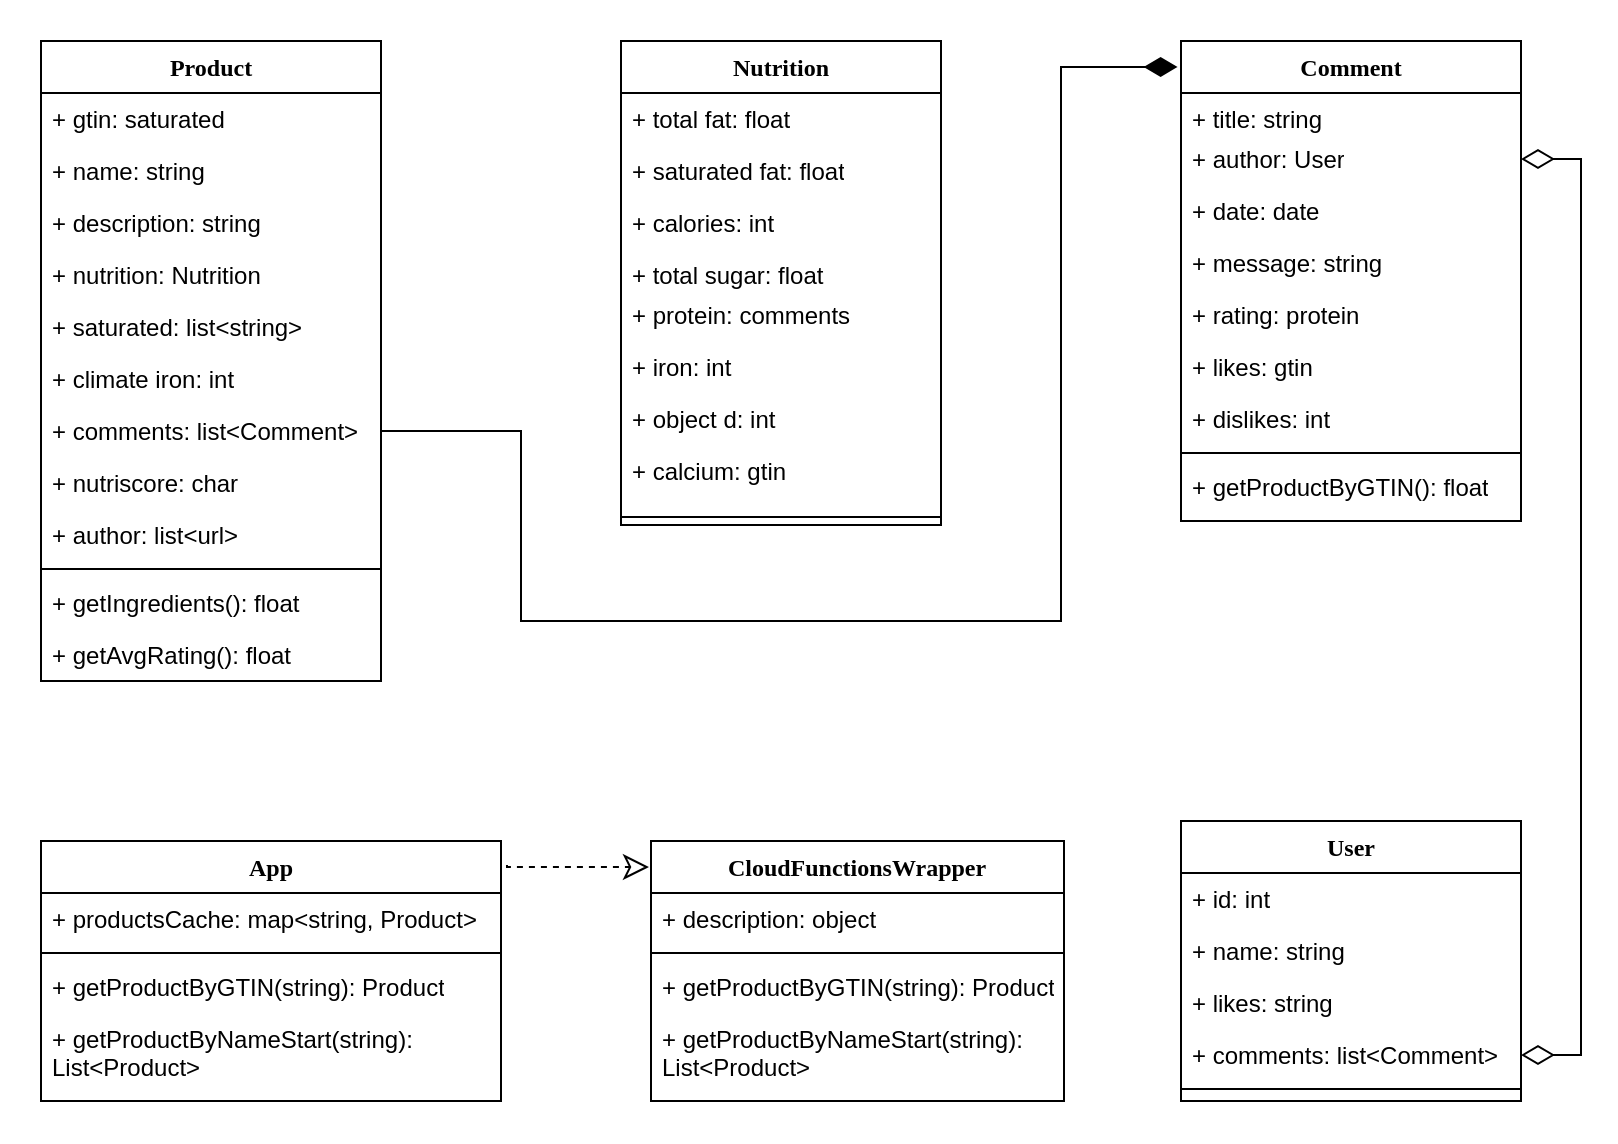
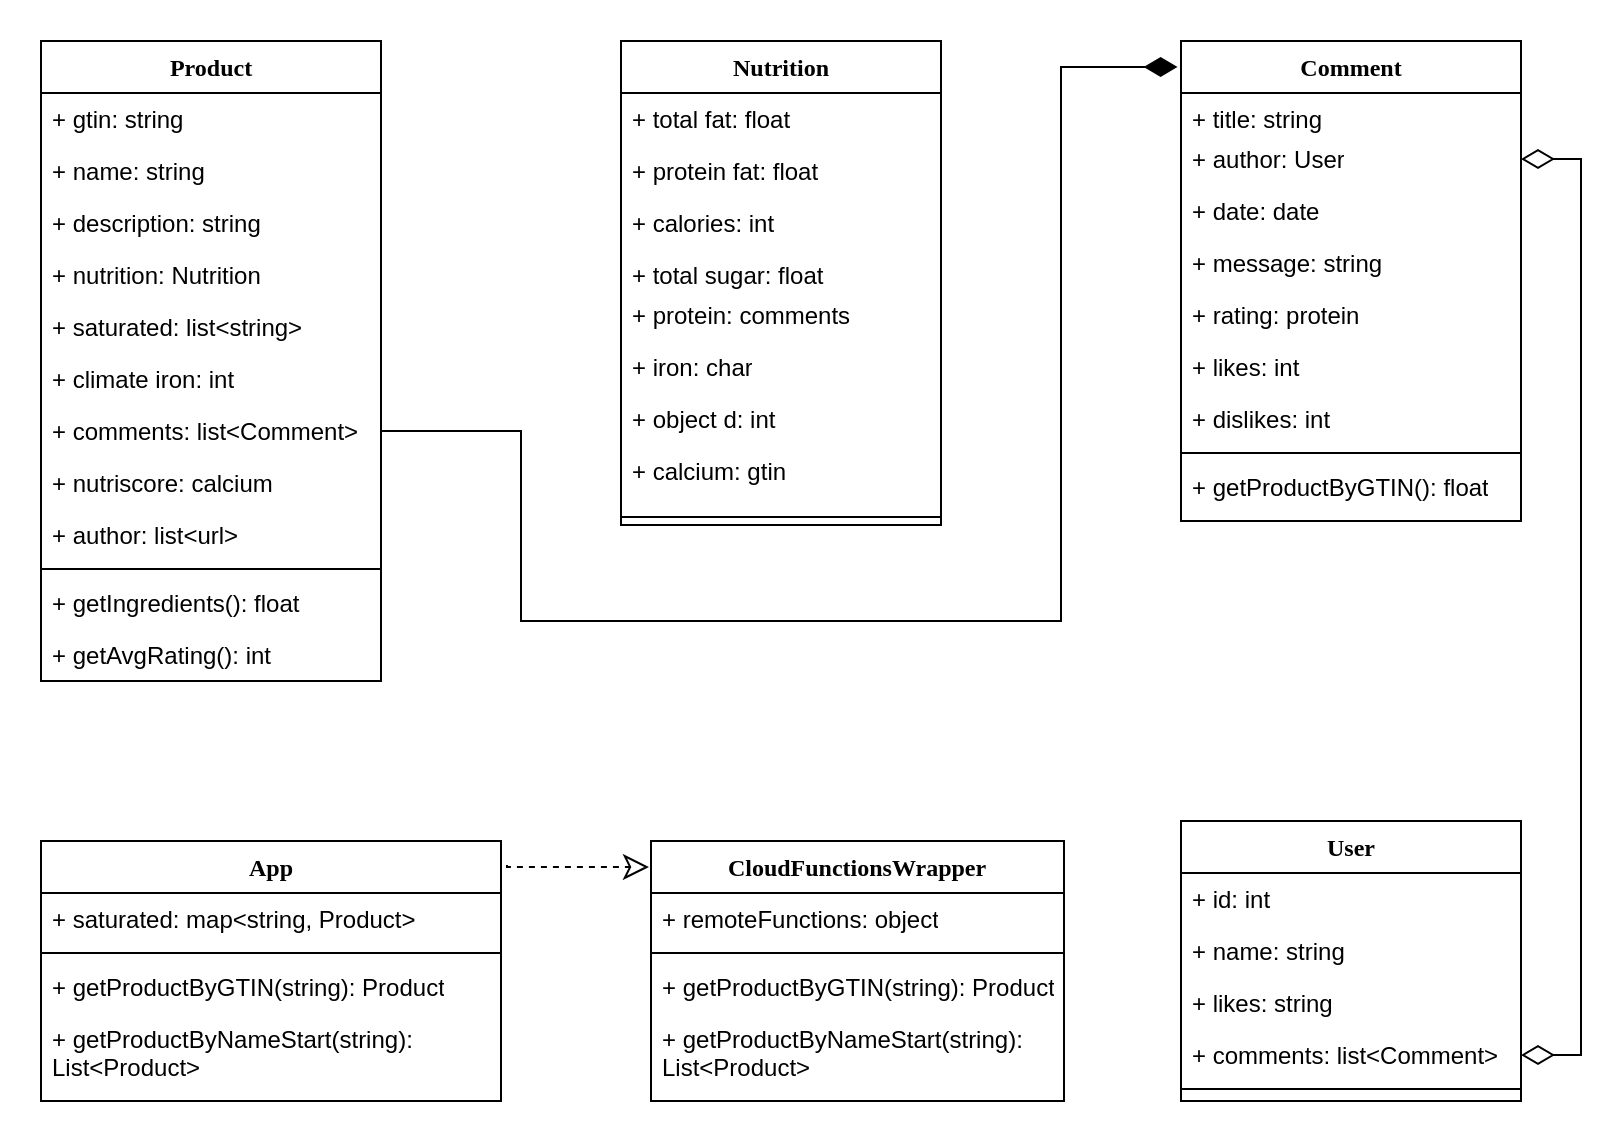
(155, 121) -> (131, 121)
(765, 173) -> (749, 173)
(691, 369) -> (701, 369)
(1262, 369) -> (1255, 369)
(161, 485) -> (175, 485)
(192, 657) -> (179, 657)
(789, 921) -> (819, 921)
(273, 936) -> (256, 921)
